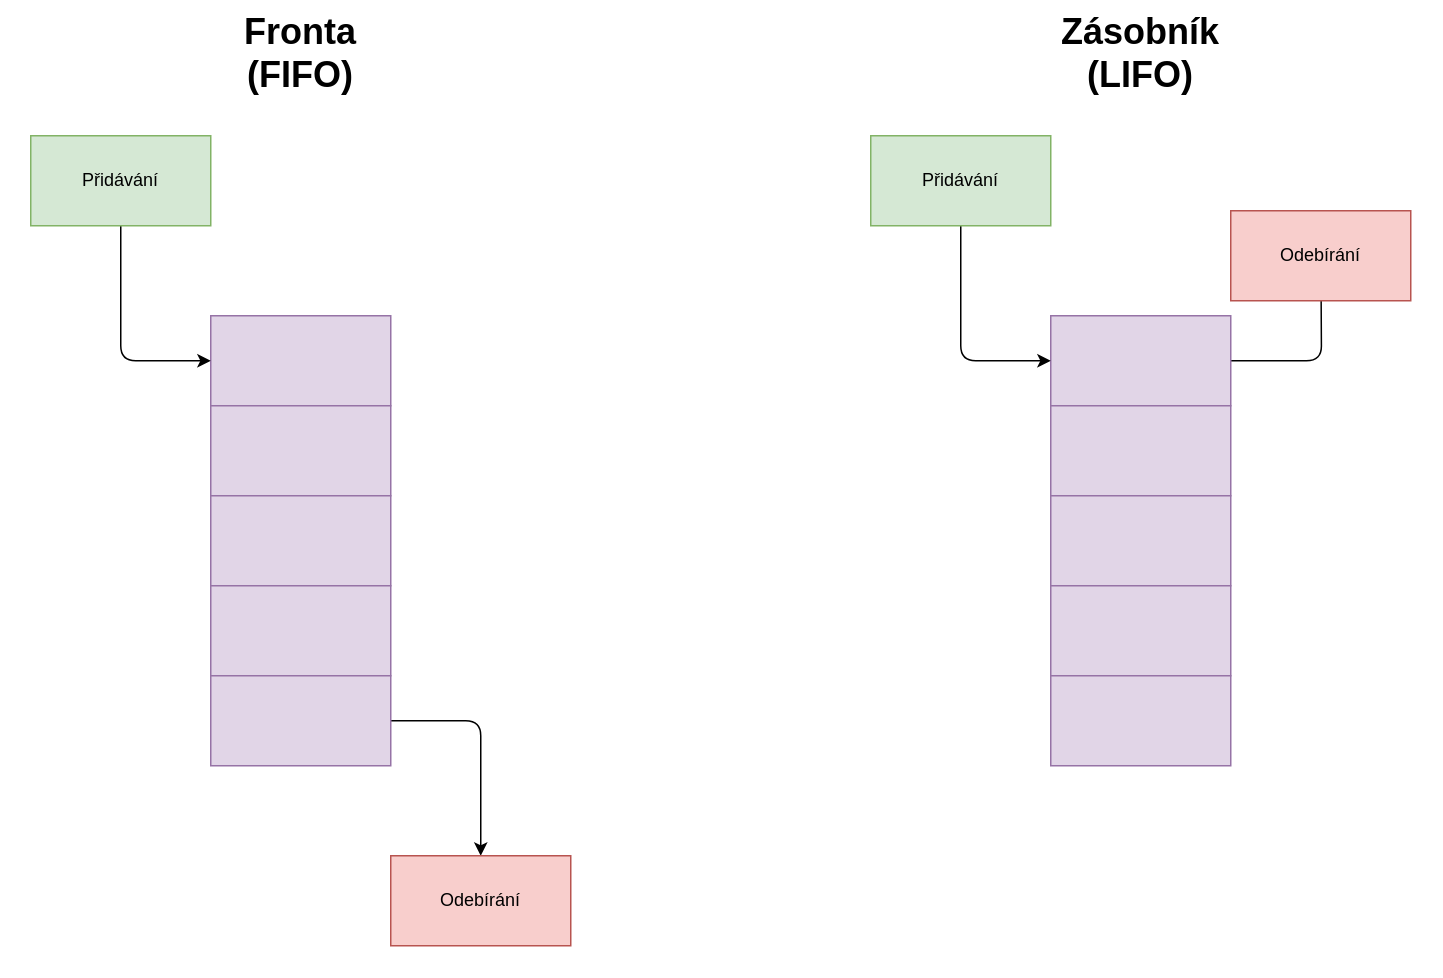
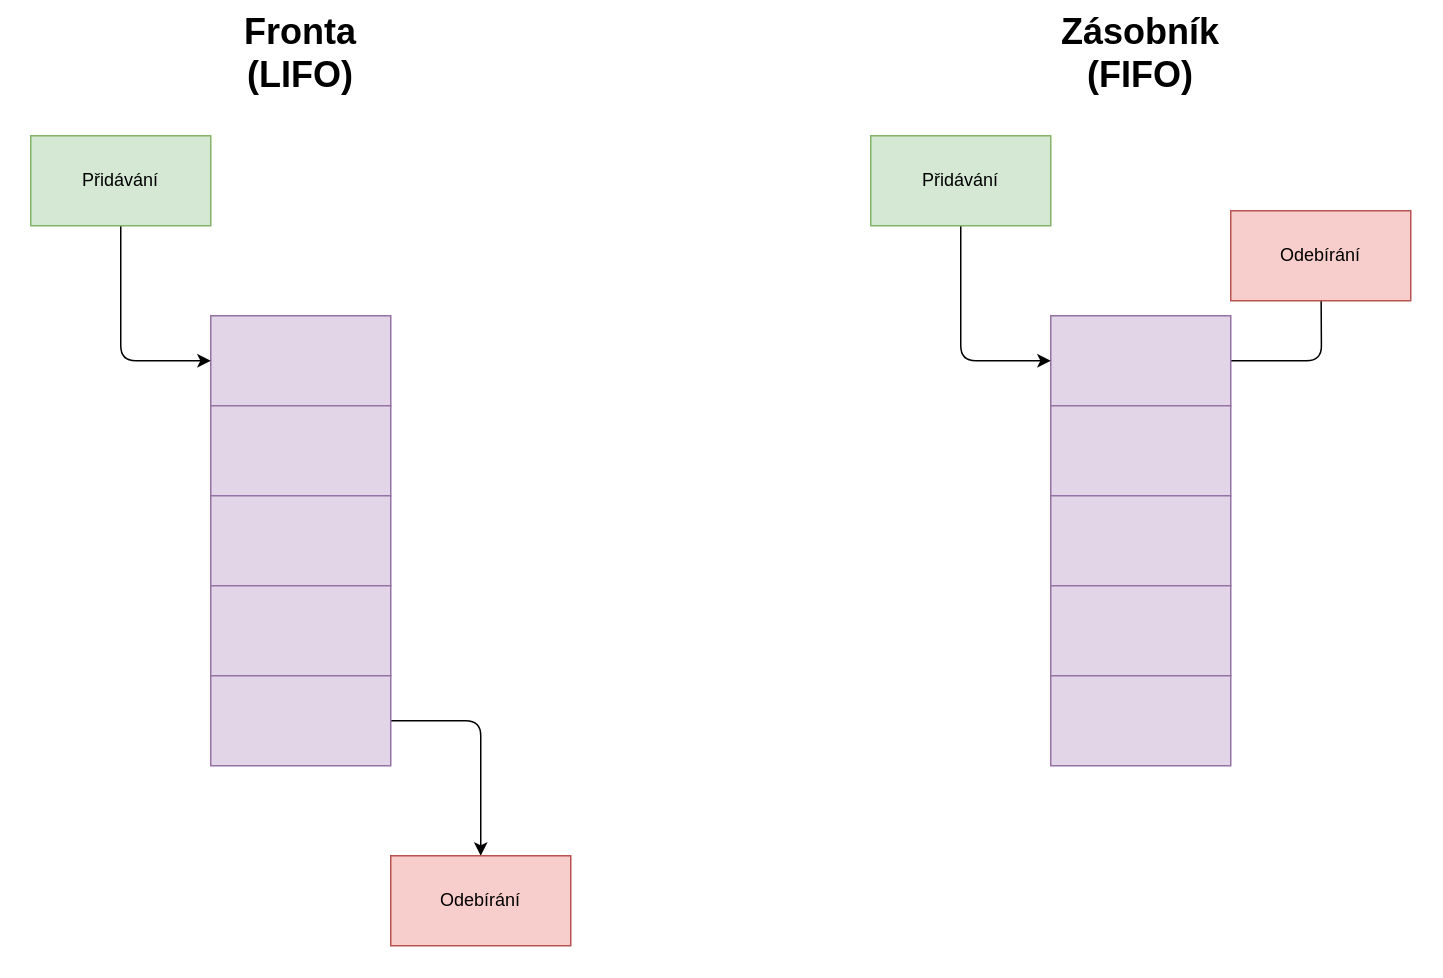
(301, 53) -> (301, 53)
(1141, 53) -> (1141, 53)
